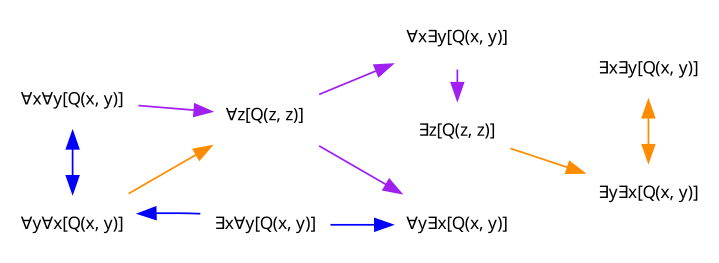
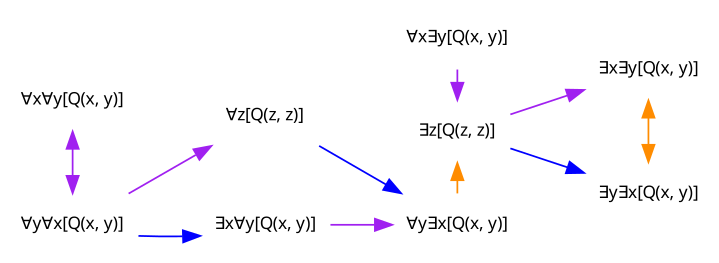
(348, 83) -> none
none -> (539, 105)
(166, 108) -> none
(539, 158) -> (539, 158)
(73, 162) -> (73, 162)
(353, 165) -> (353, 165)
(162, 174) -> (162, 174)
none -> (457, 187)
(178, 213) -> (161, 236)
(352, 225) -> (352, 225)
